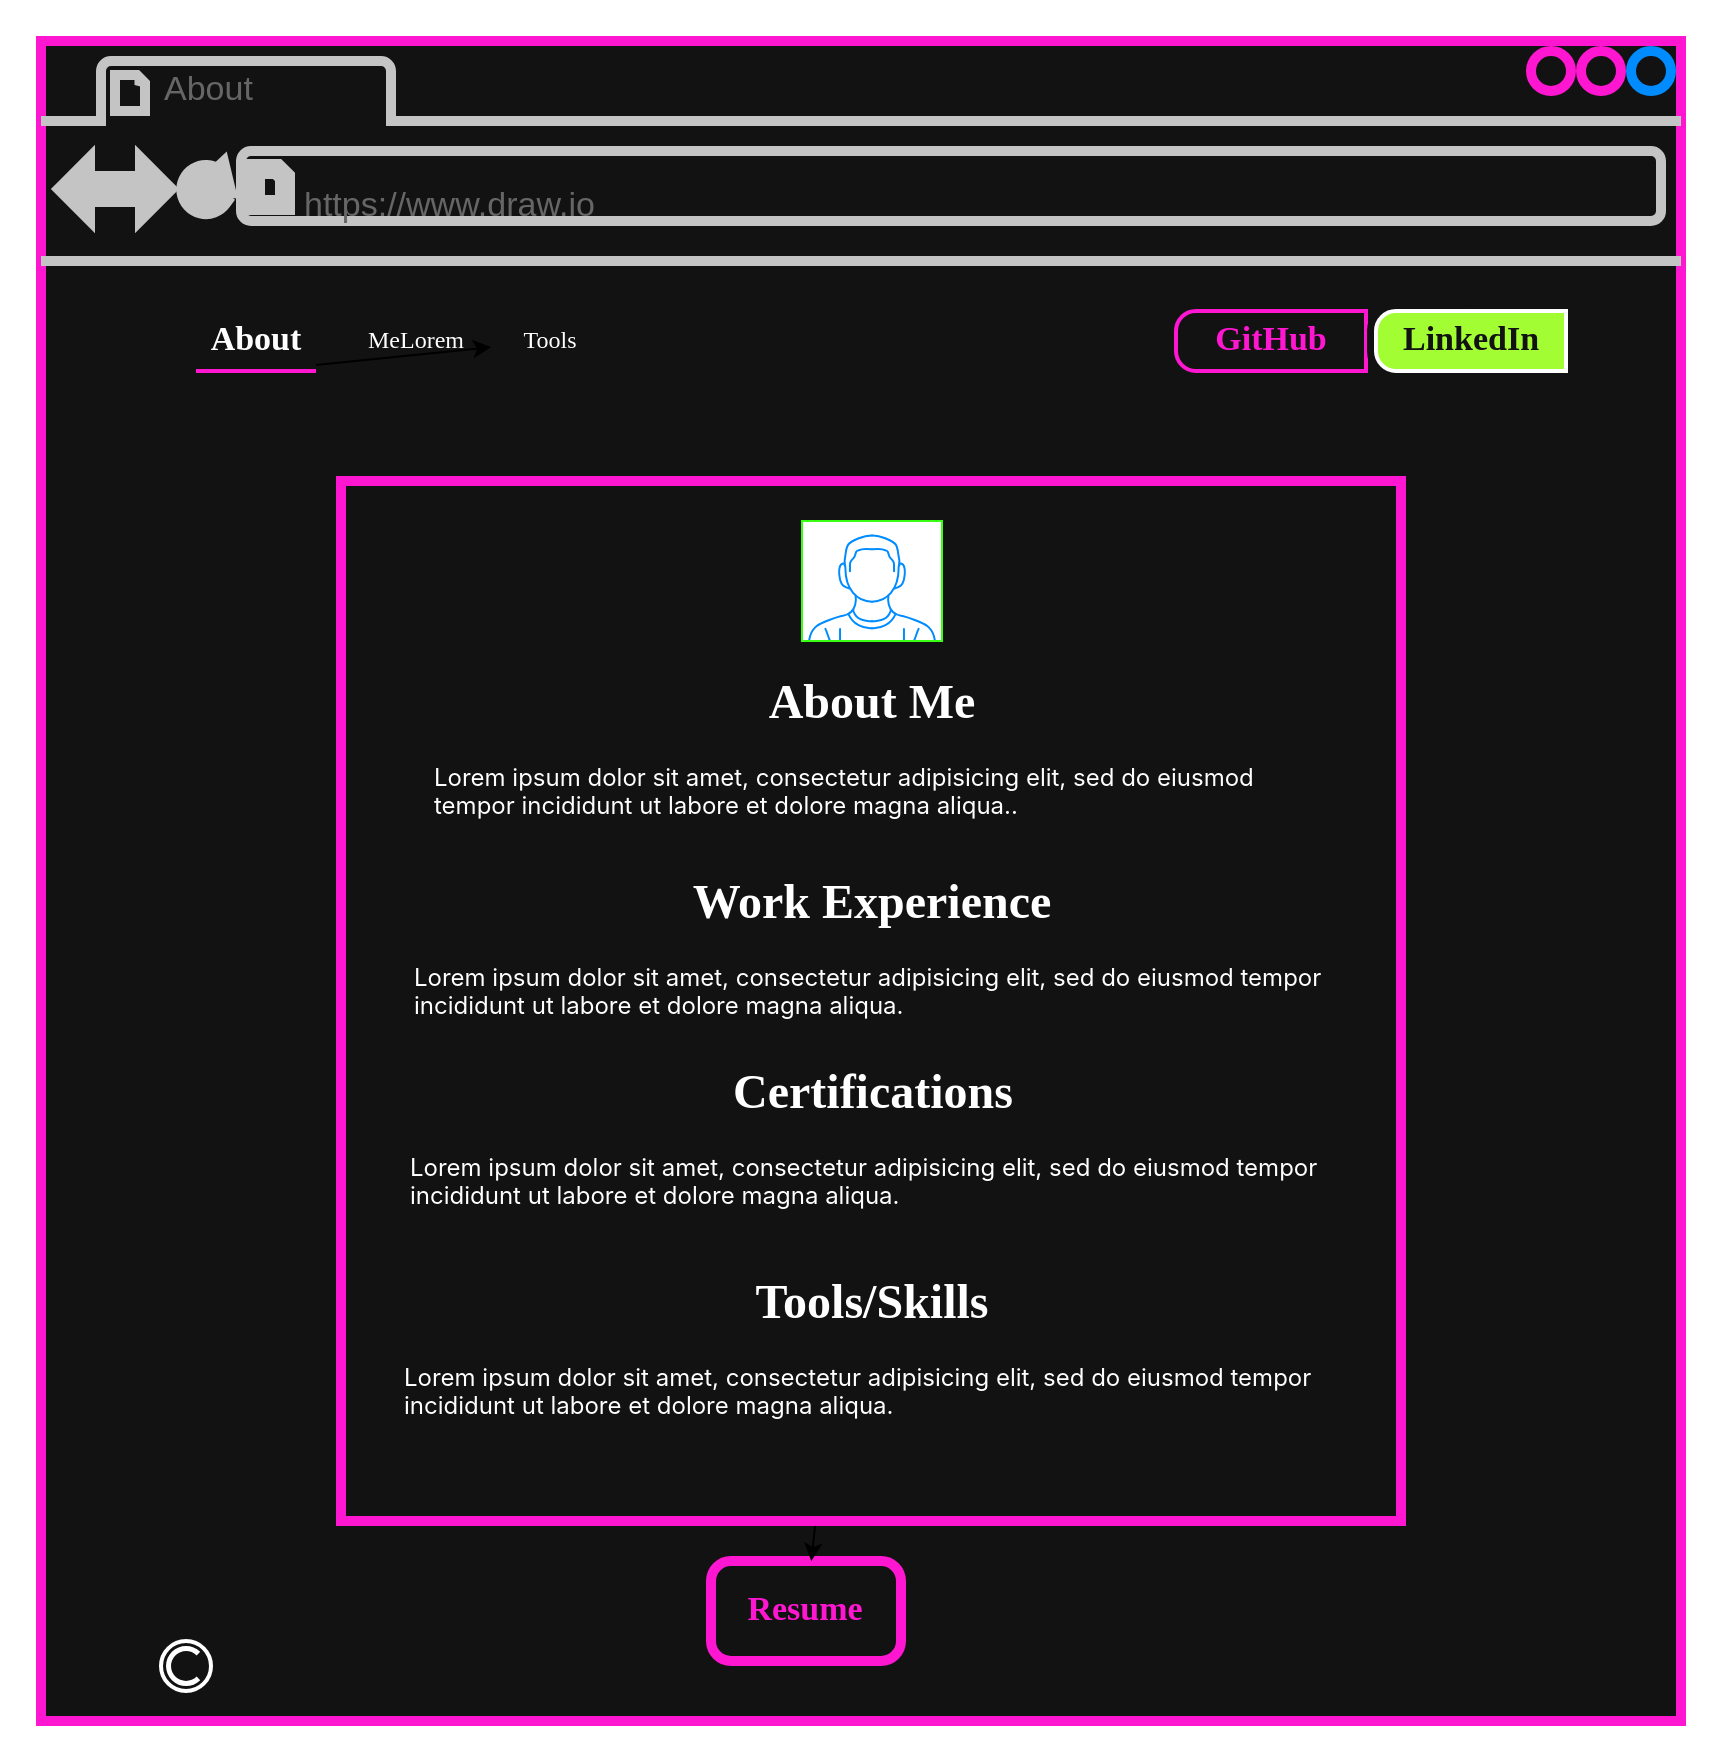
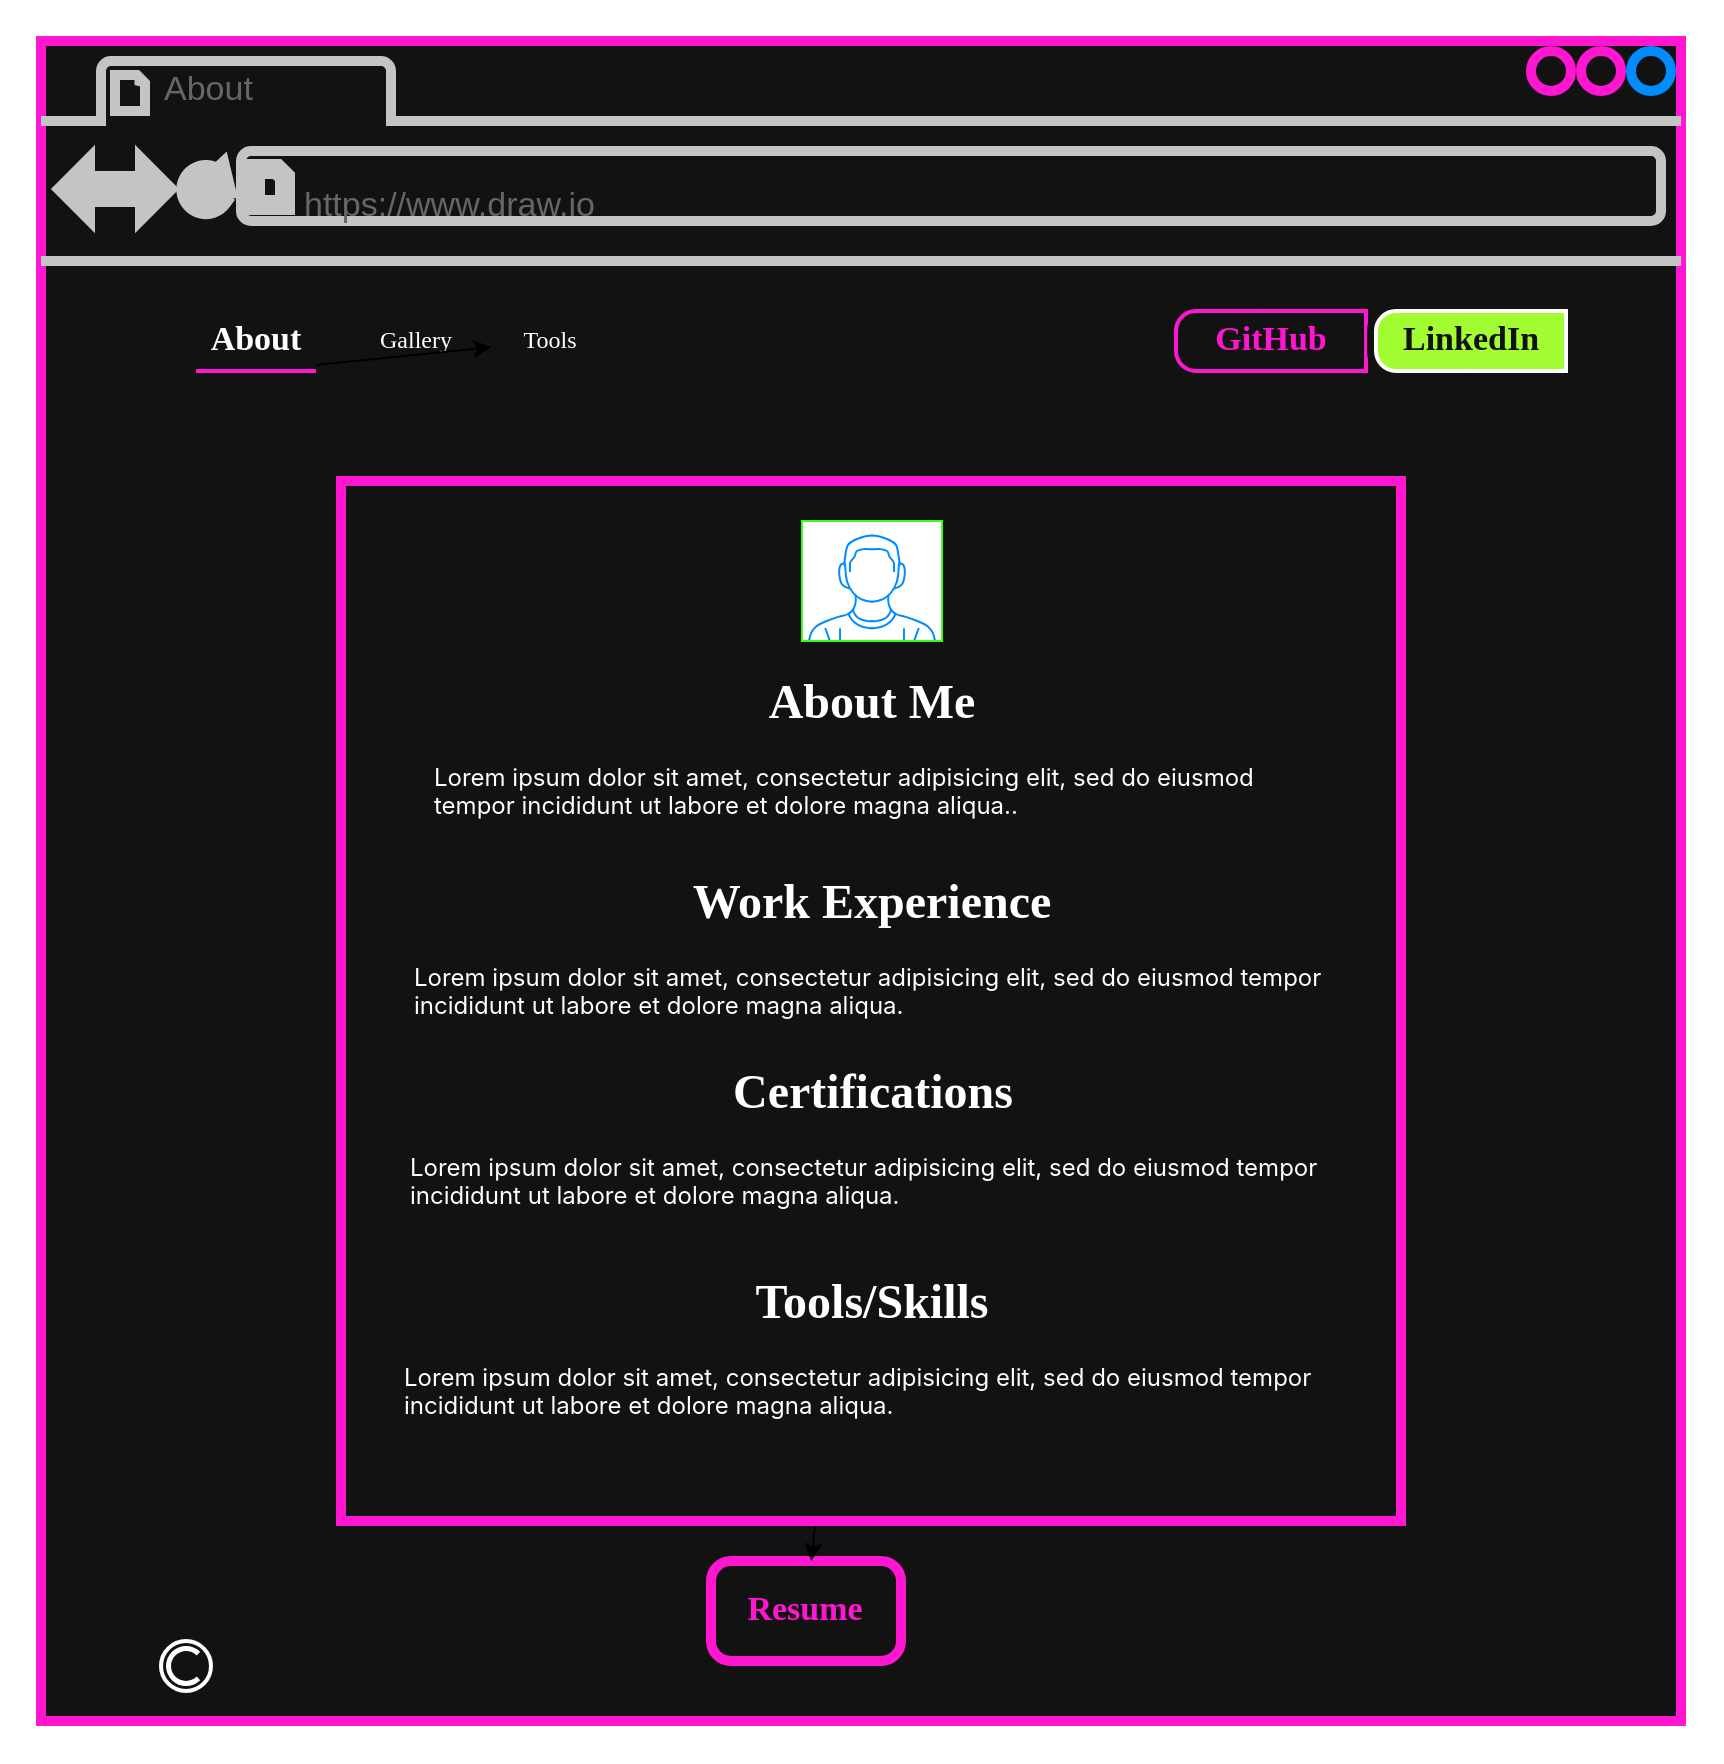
(417, 341) -> (417, 341)
